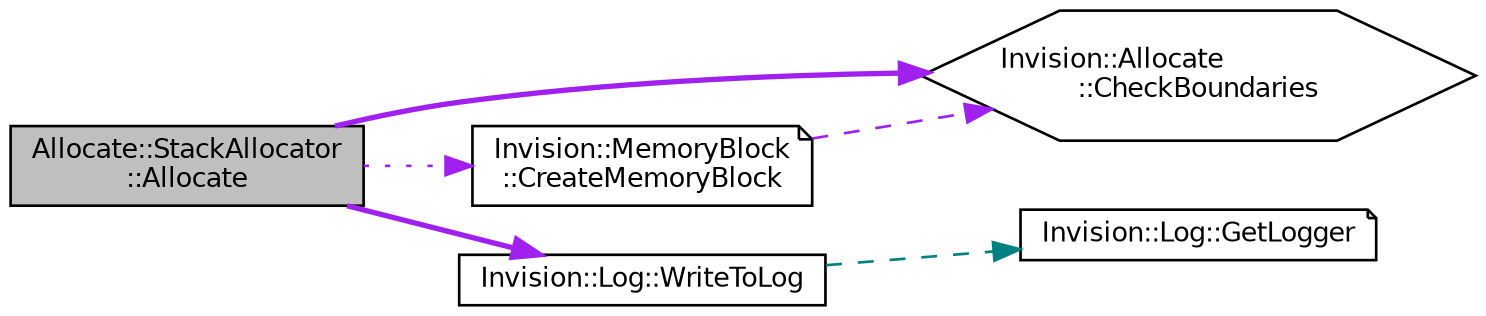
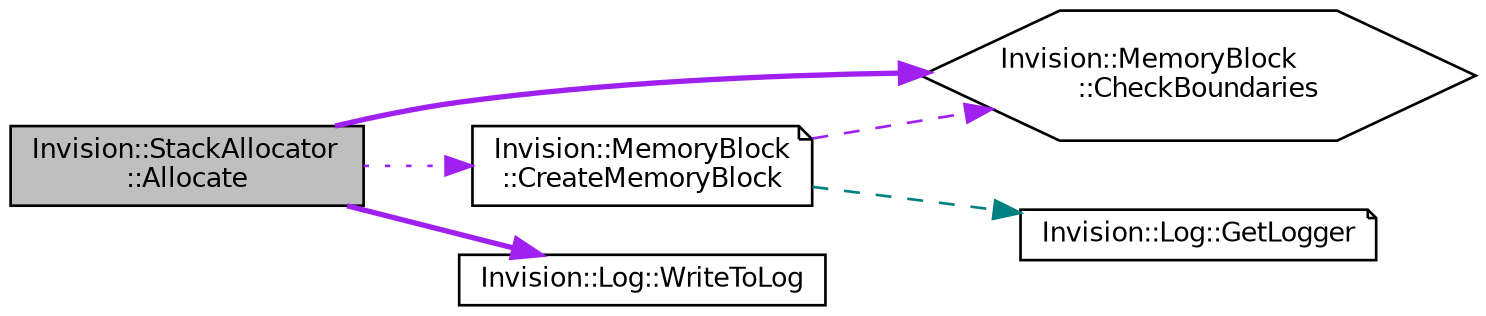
(1198, 76) -> (1198, 76)
(187, 166) -> (187, 166)
(910, 258) -> (903, 198)
